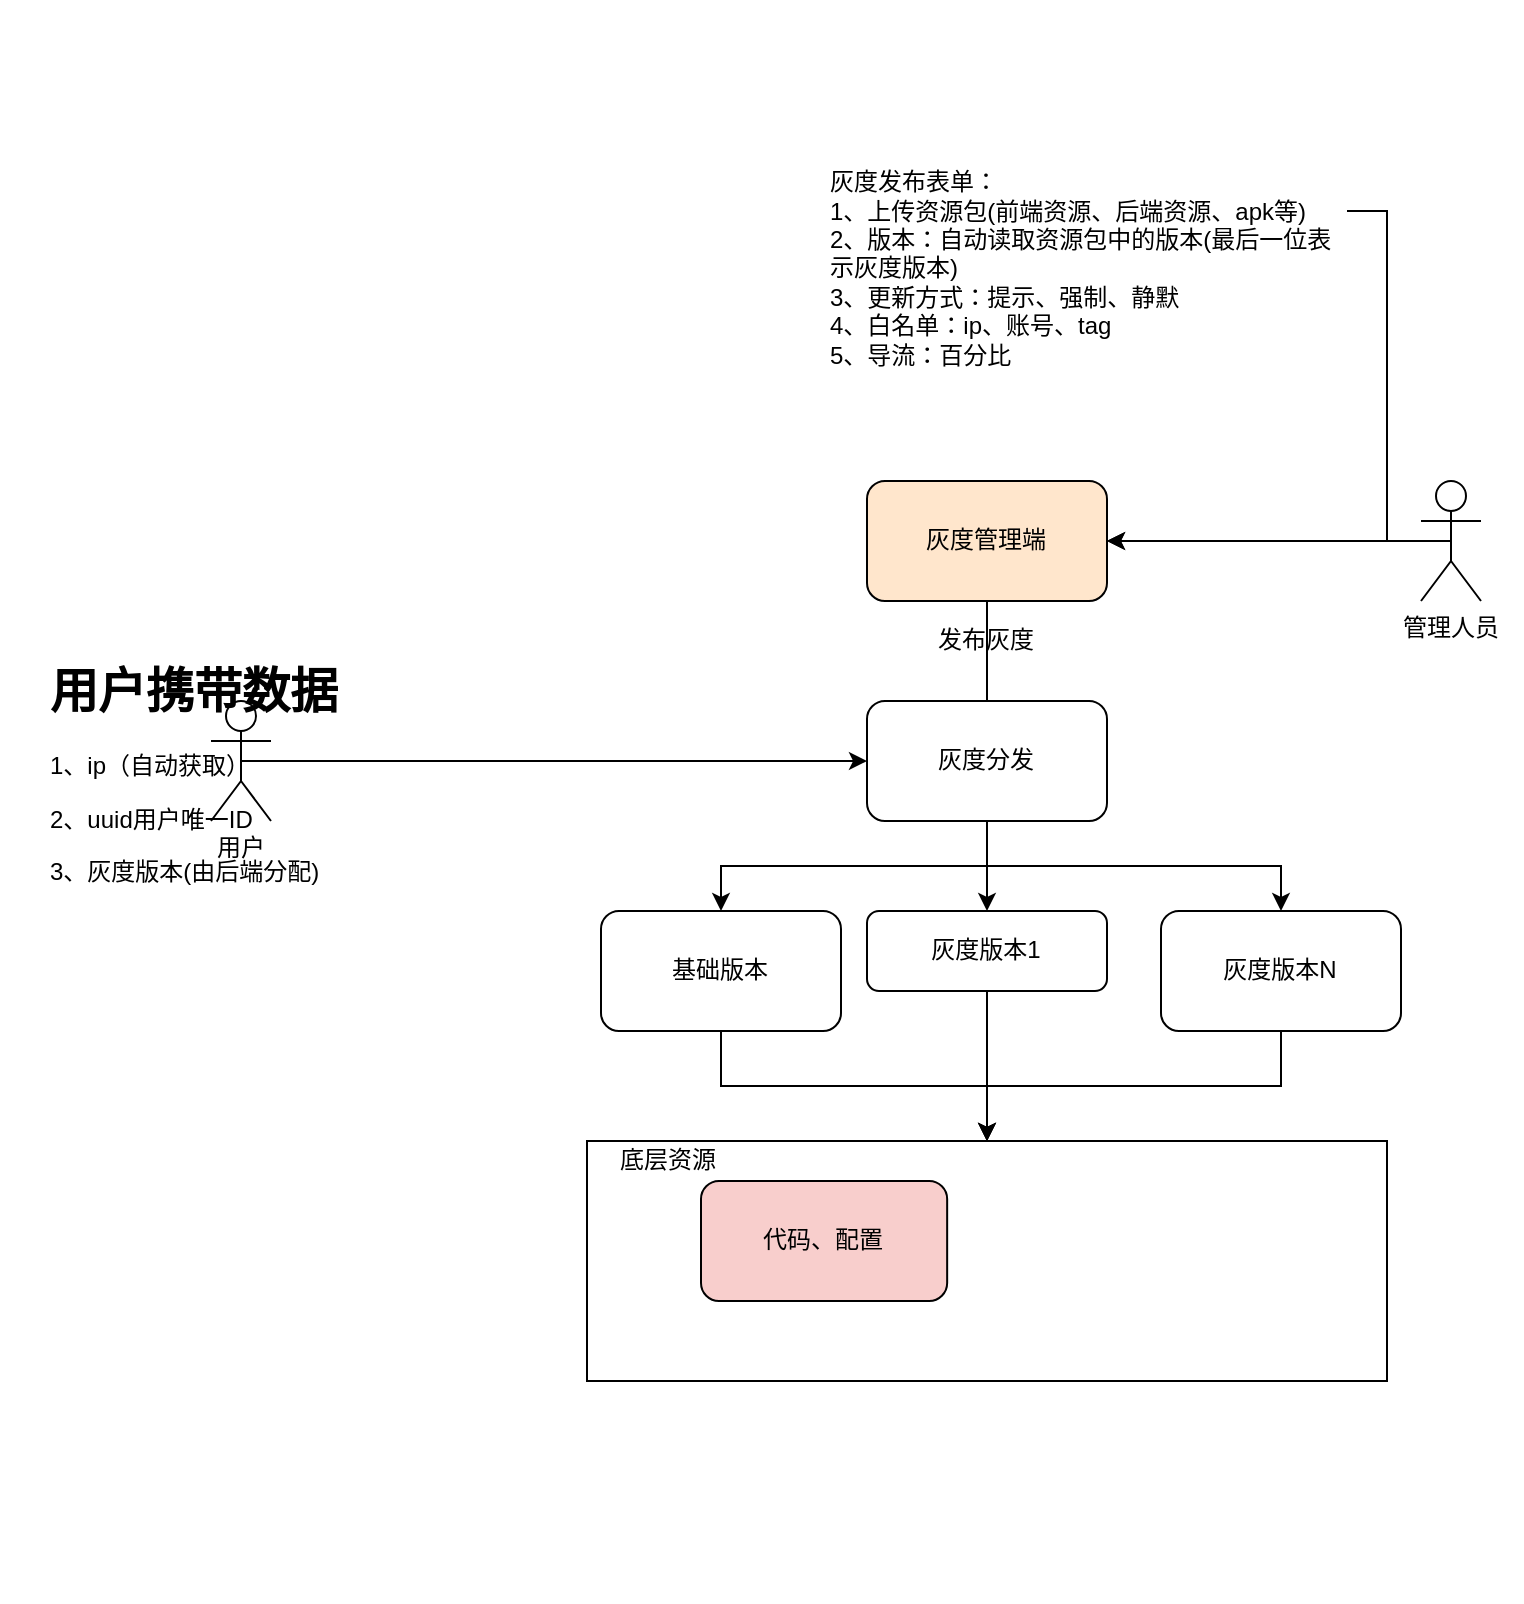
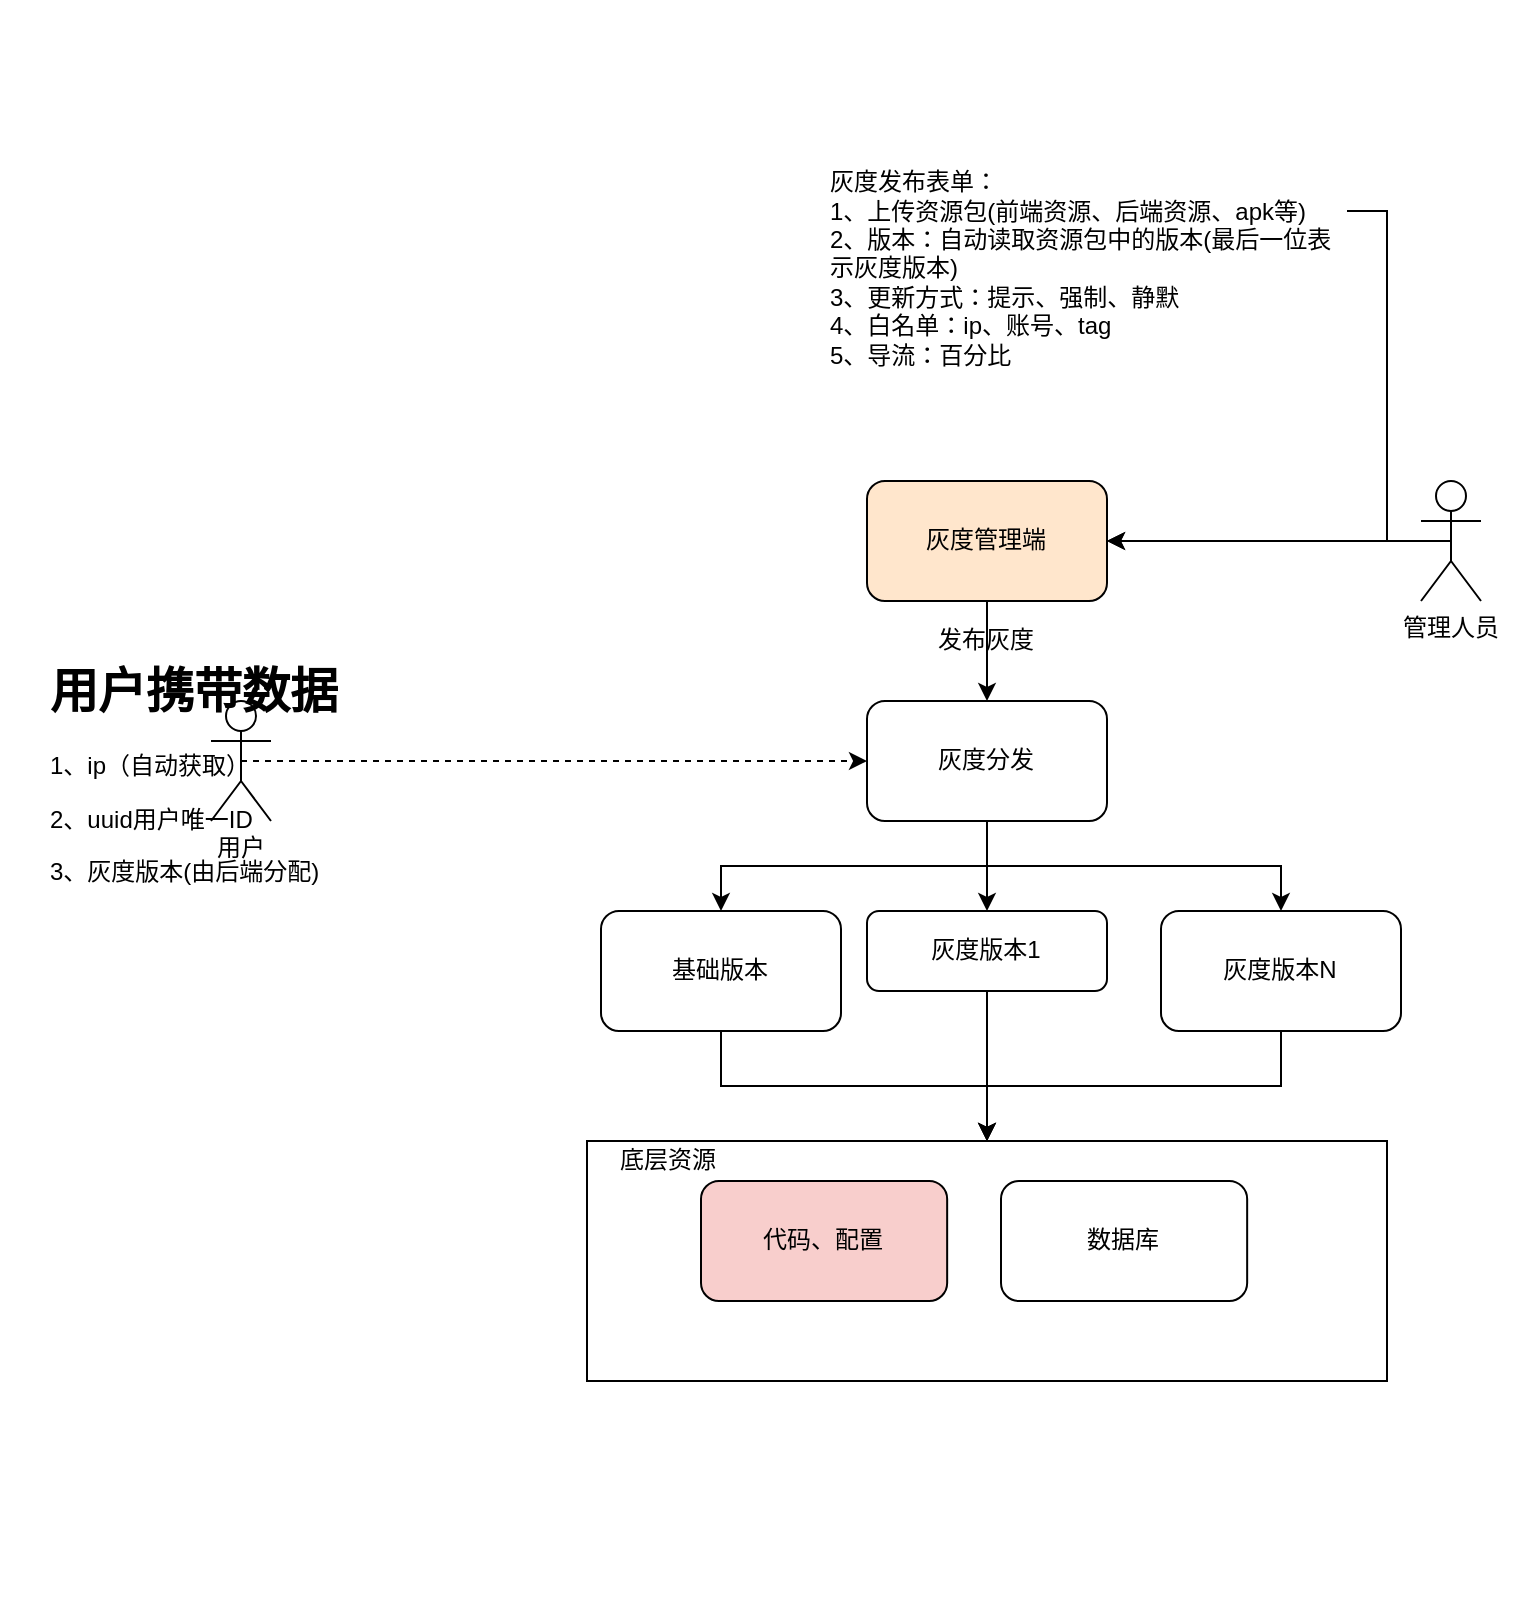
(987, 691) -> (987, 686)
(557, 761) -> (557, 761)
none -> (1124, 1241)
